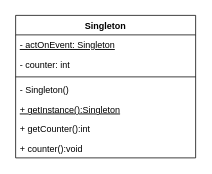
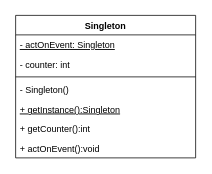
(56, 149) -> (64, 149)
